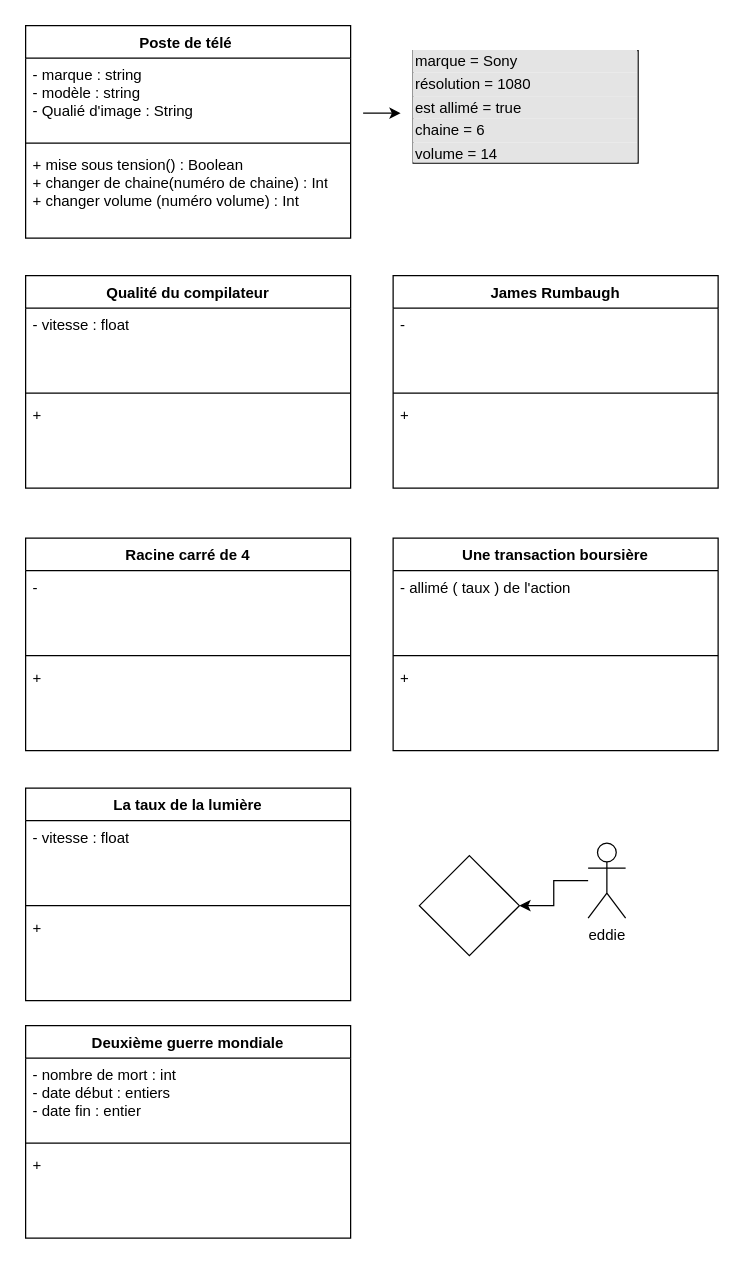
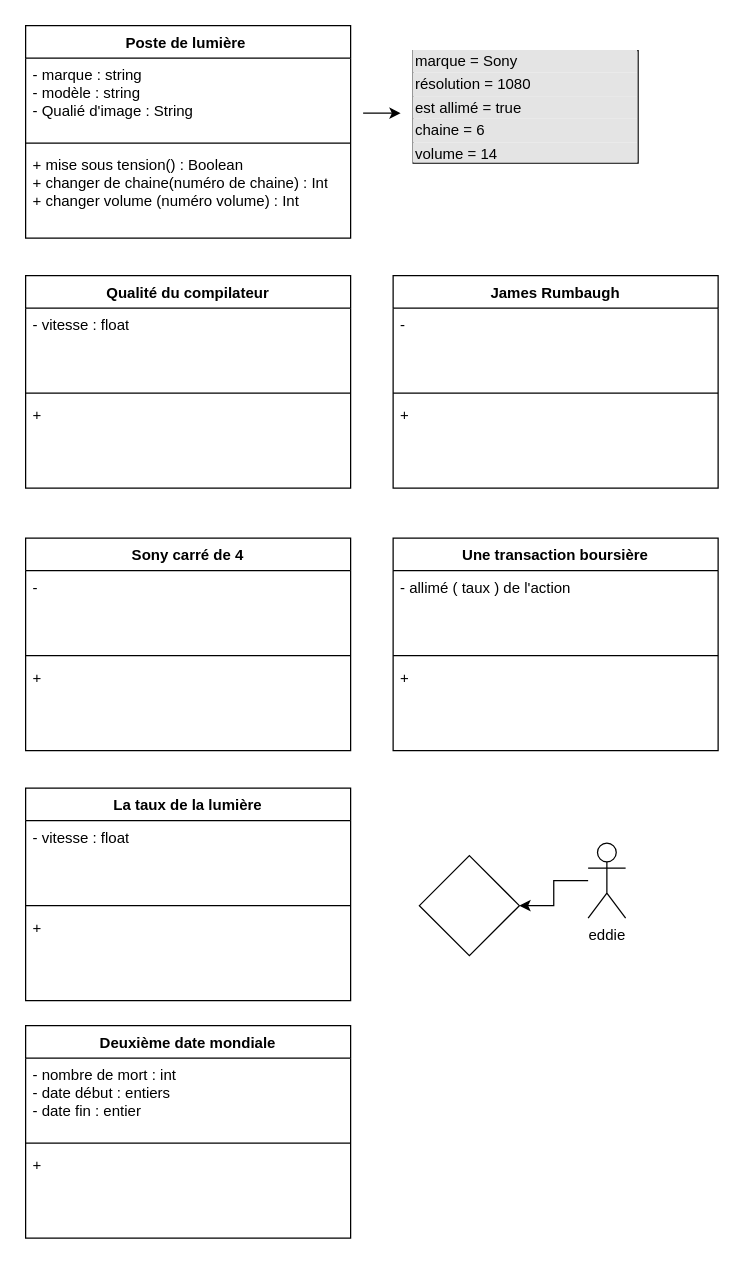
(188, 43) -> (188, 43)
(188, 556) -> (188, 556)
(188, 1043) -> (188, 1043)
